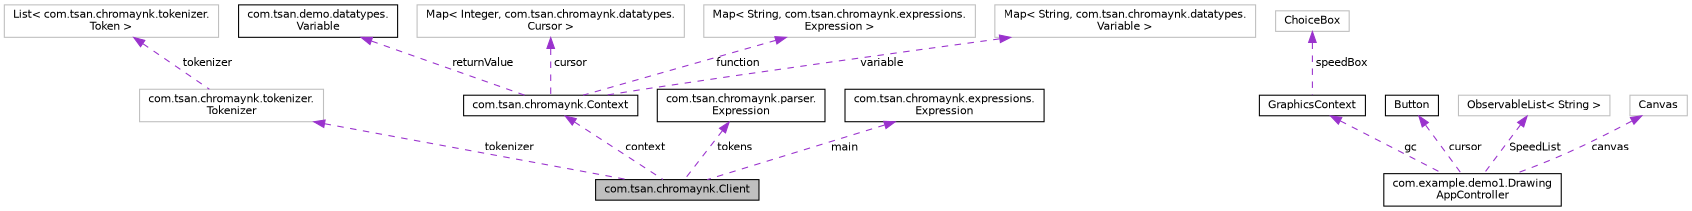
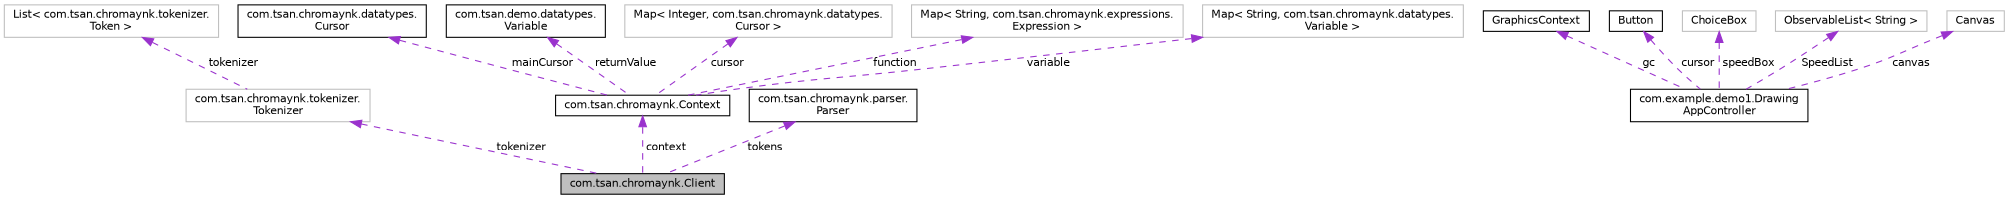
none -> (332, 21)
(1312, 69) -> (1719, 66)
(741, 105) -> (833, 105)
(945, 105) -> none
